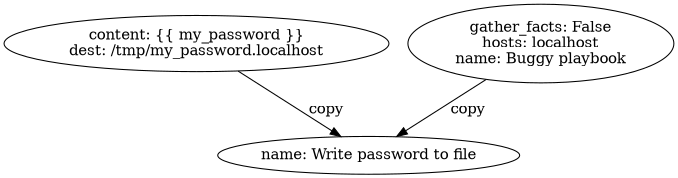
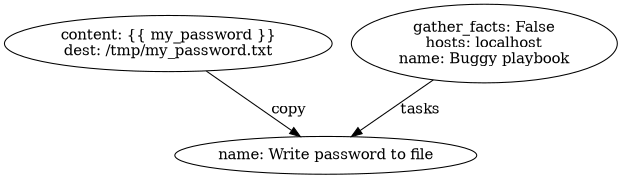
(196, 44) -> (168, 44)
(468, 110) -> (420, 110)
